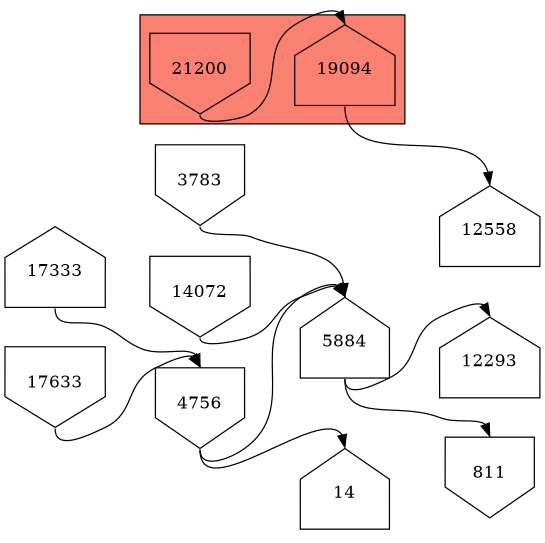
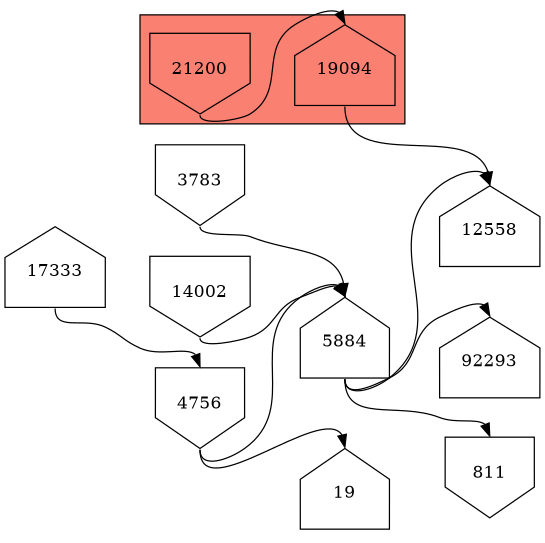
none -> (415, 285)
(200, 292) -> (200, 292)
(490, 362) -> (490, 362)
(55, 383) -> none
(345, 493) -> (345, 493)
